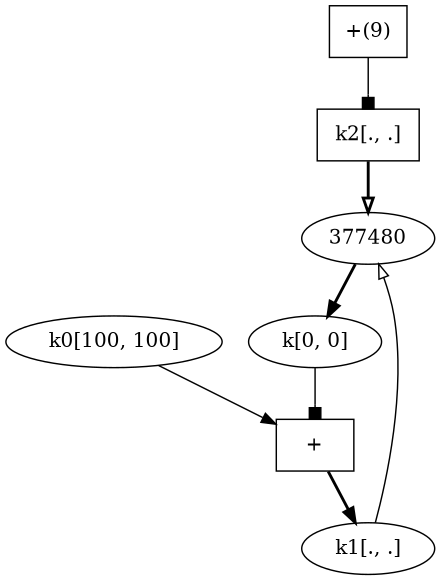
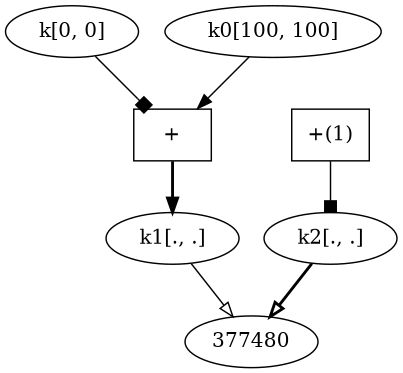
(368, 32) -> (331, 135)
(368, 135) -> (331, 238)
(345, 284) -> none
